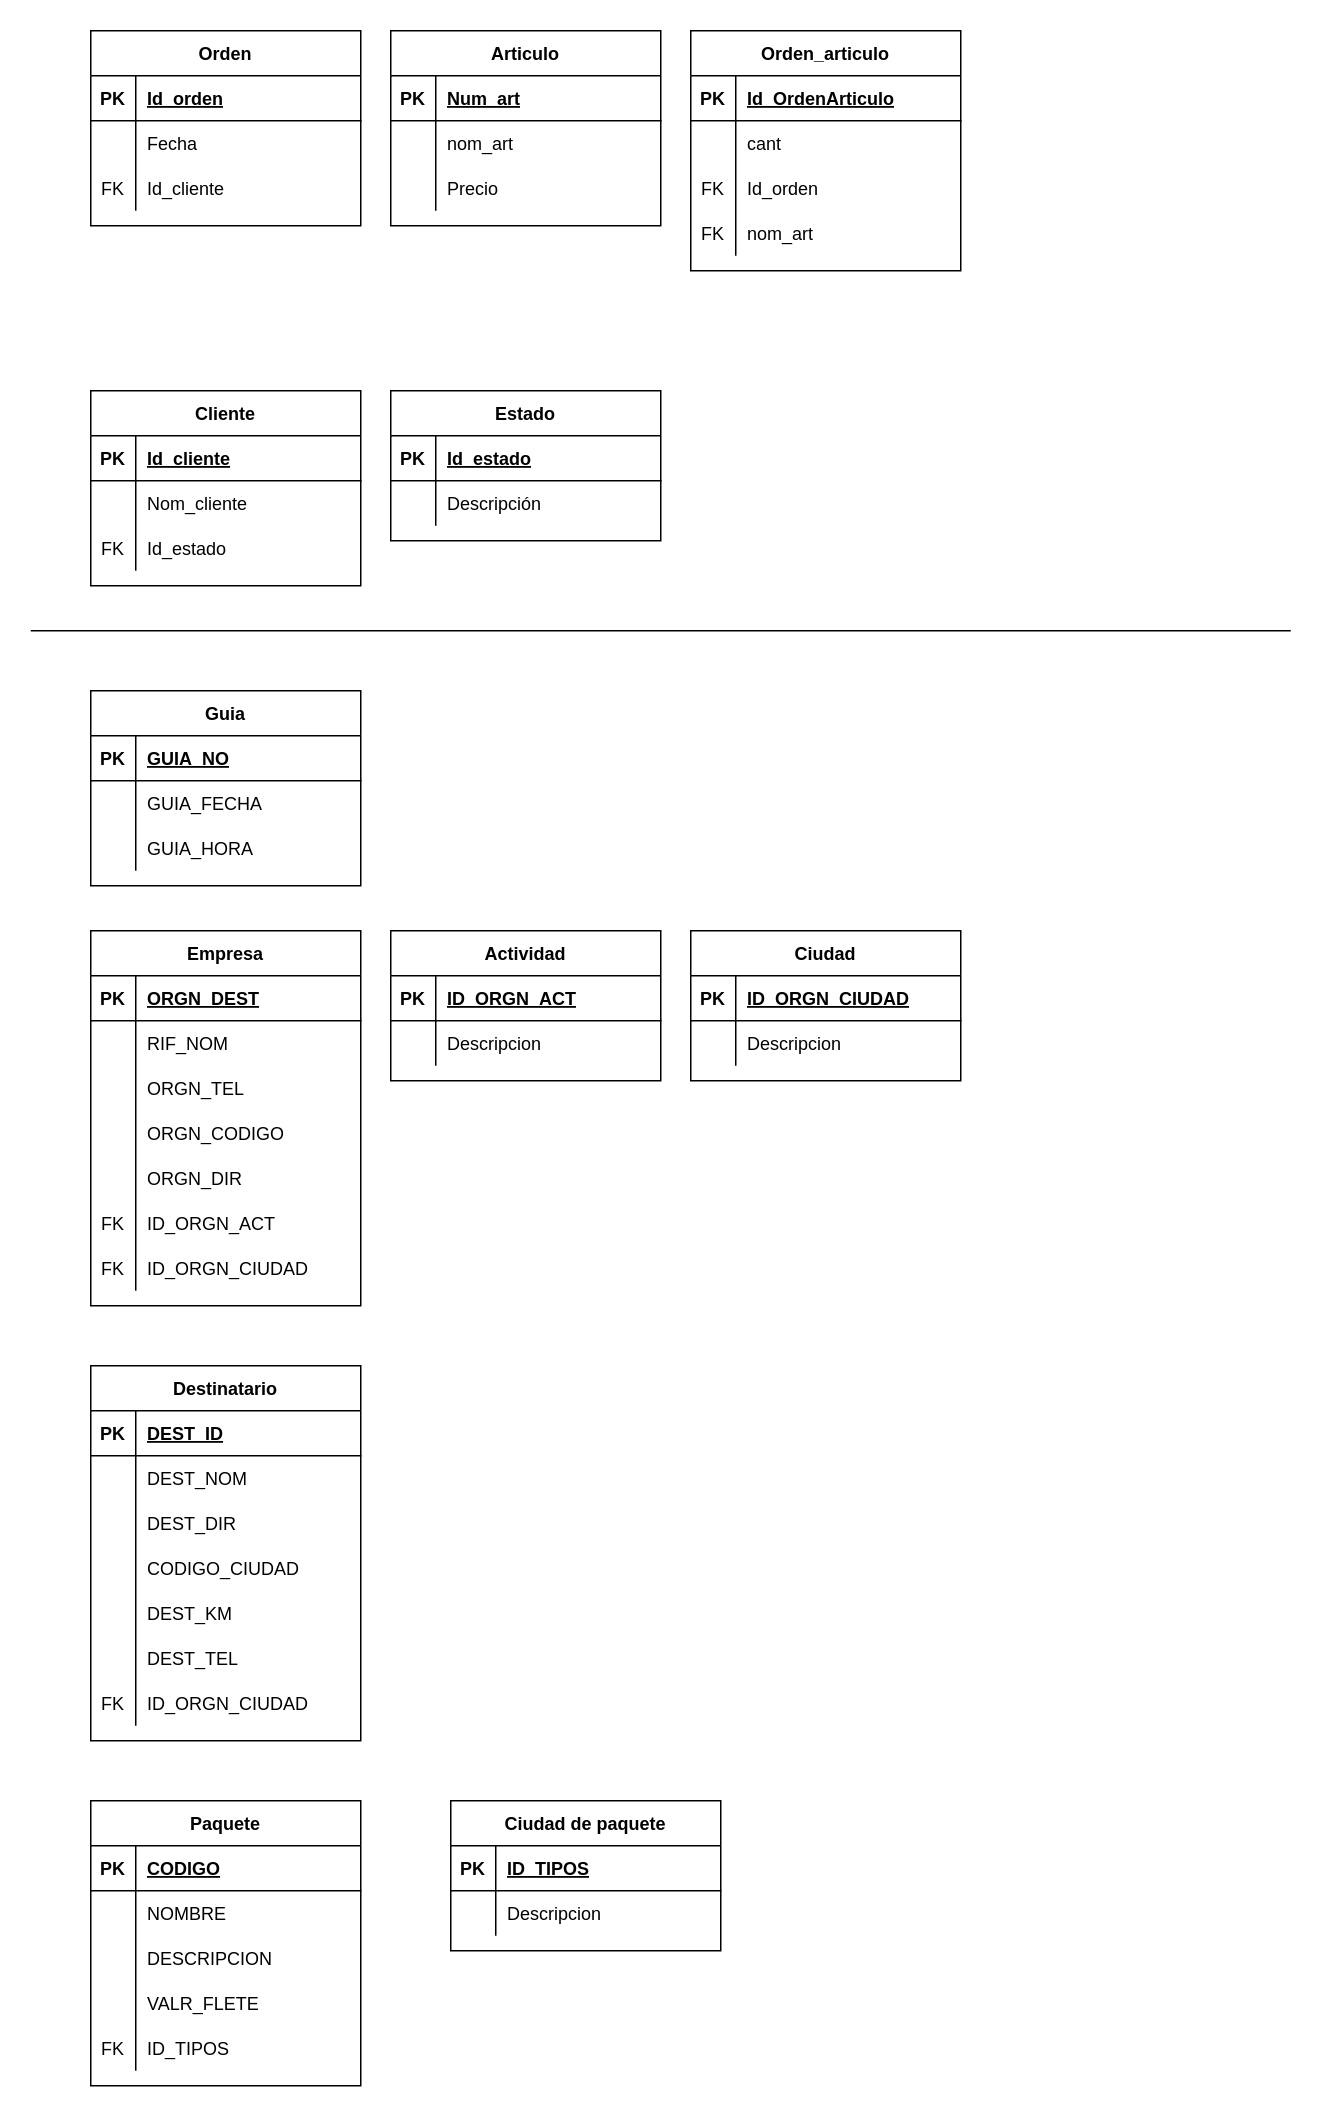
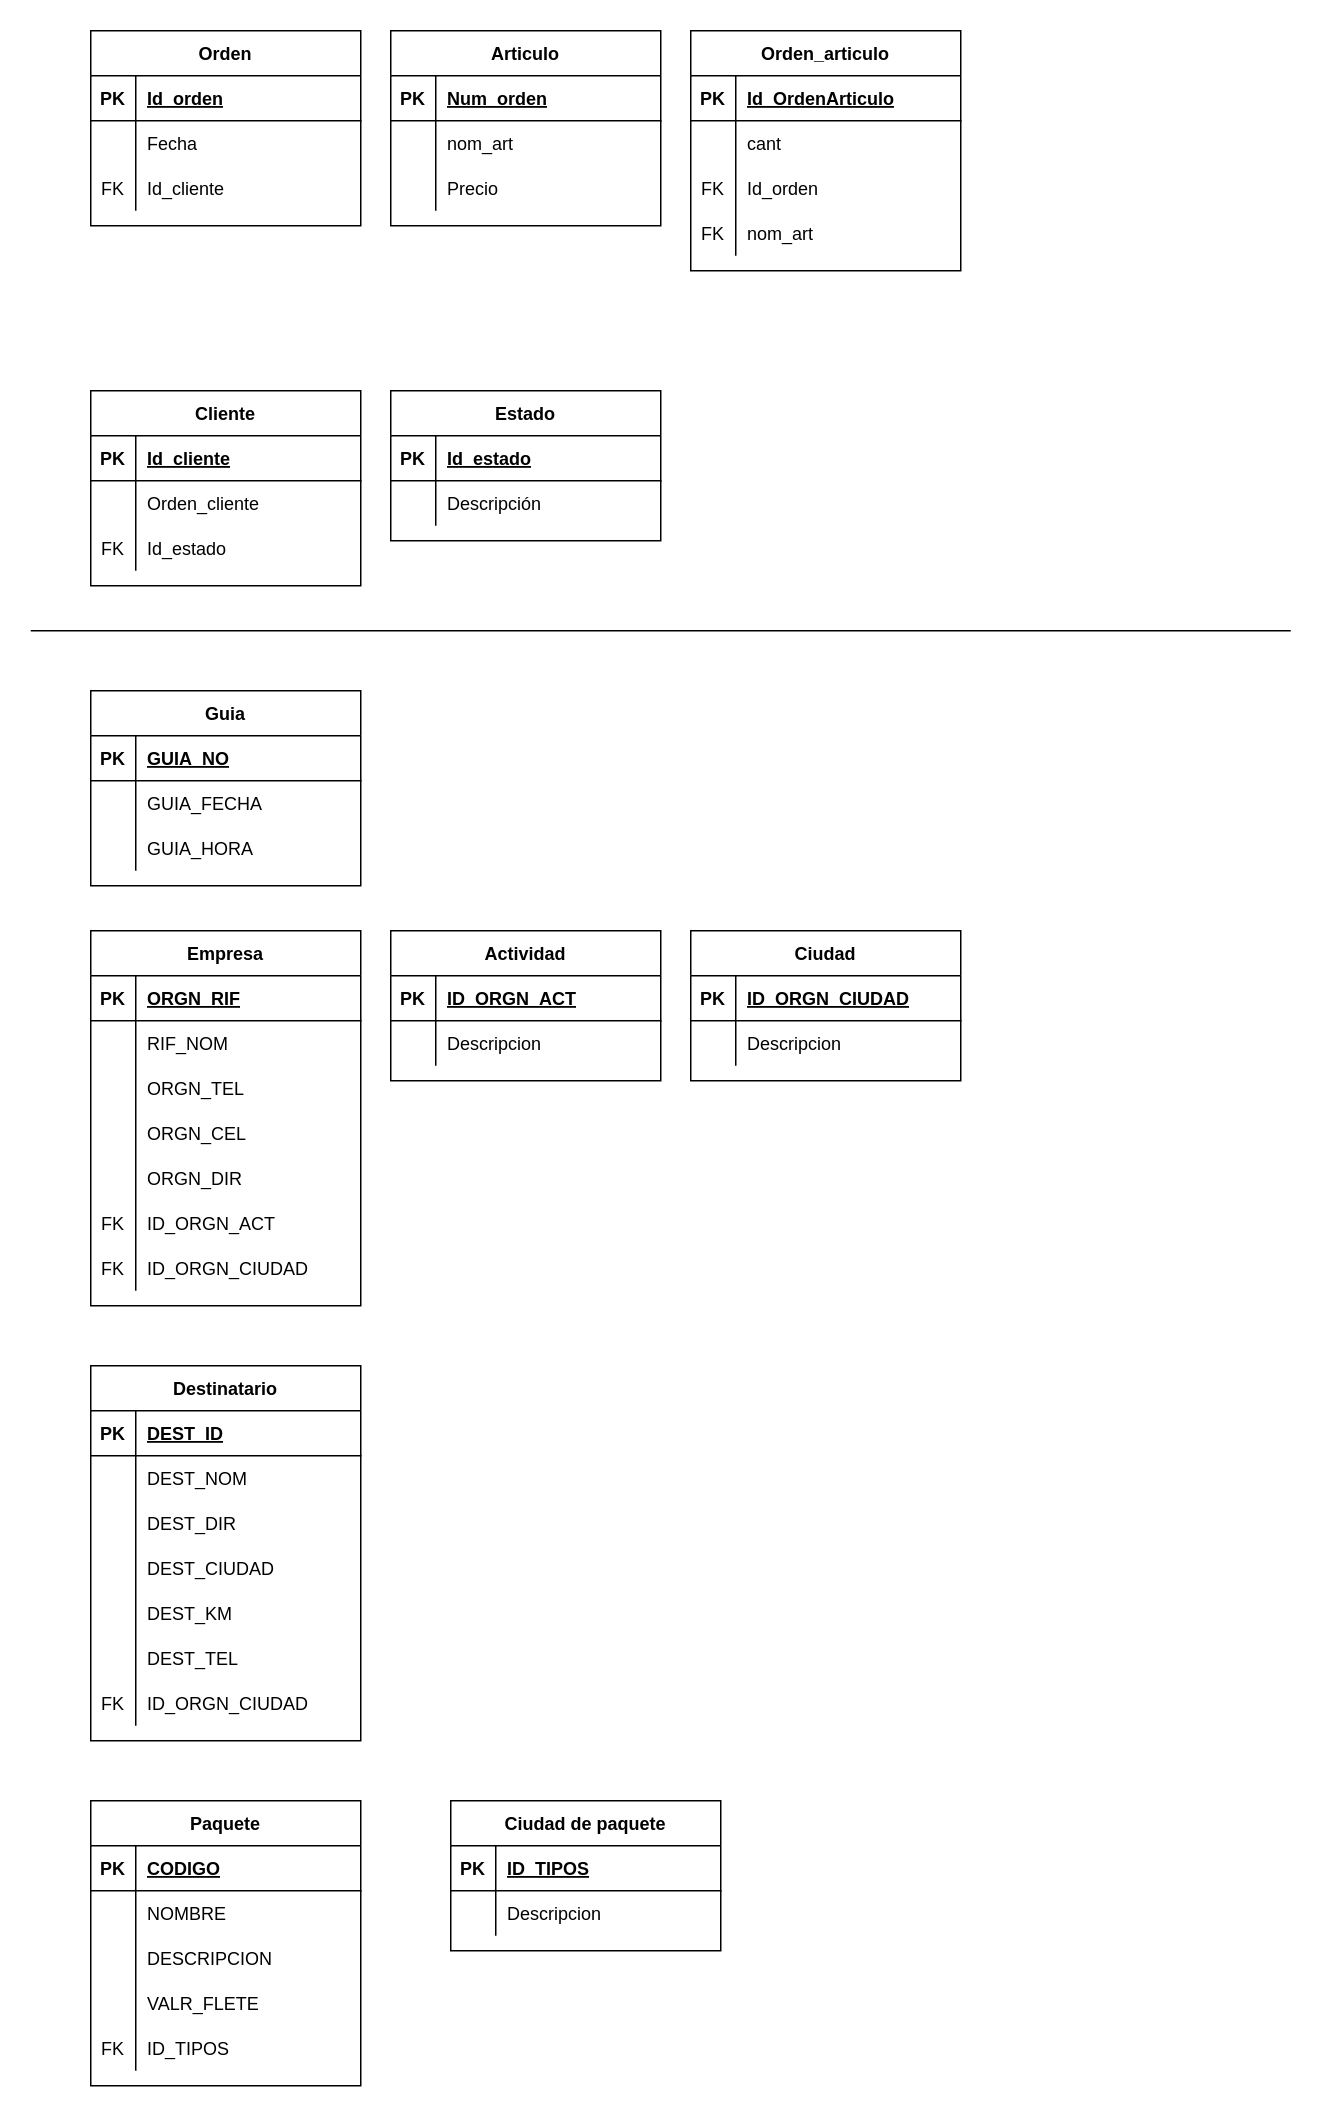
(482, 99) -> (492, 99)
(198, 504) -> (208, 504)
(192, 999) -> (187, 999)
(202, 1134) -> (187, 1134)
(213, 1569) -> (202, 1569)
